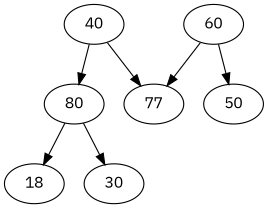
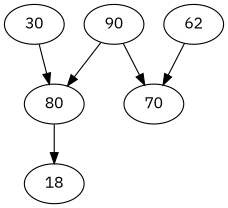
(94, 24) -> (114, 24)
(214, 24) -> (194, 24)
(154, 104) -> (154, 104)
(234, 104) -> none
(92, 139) -> (43, 59)
